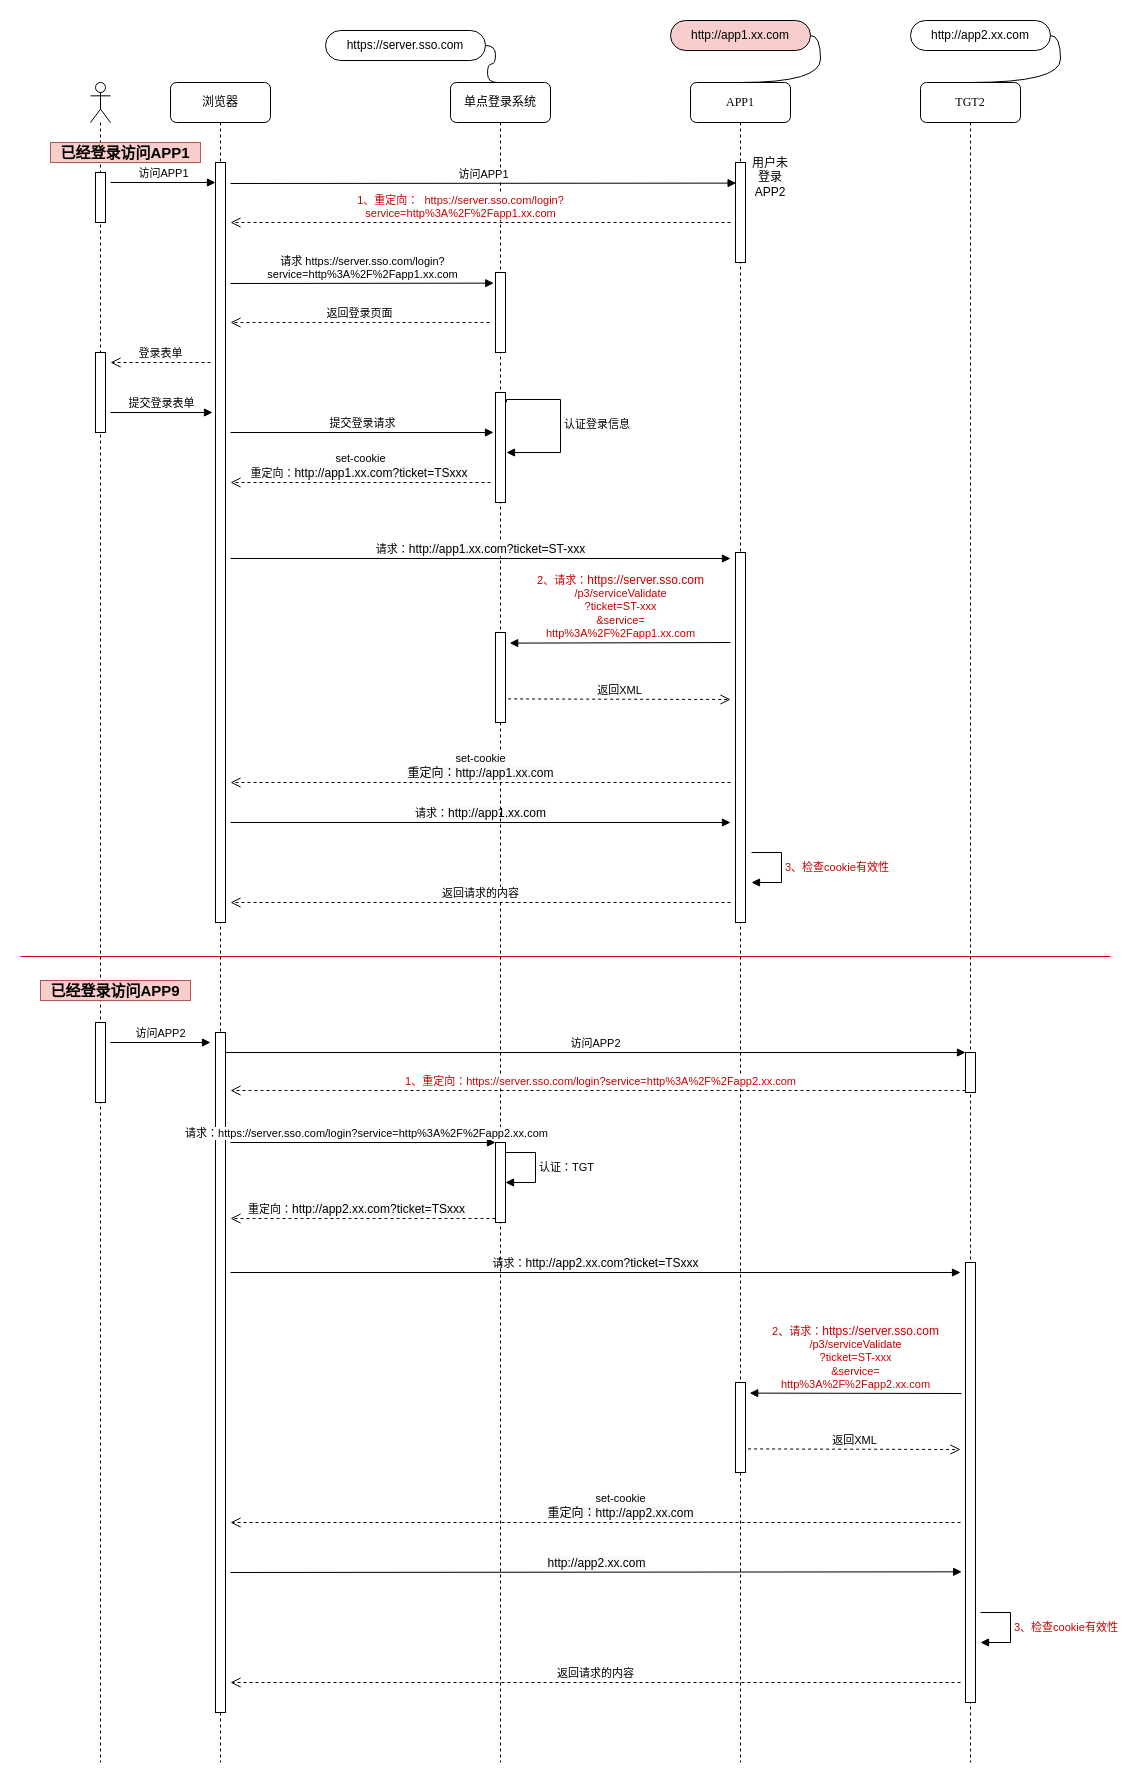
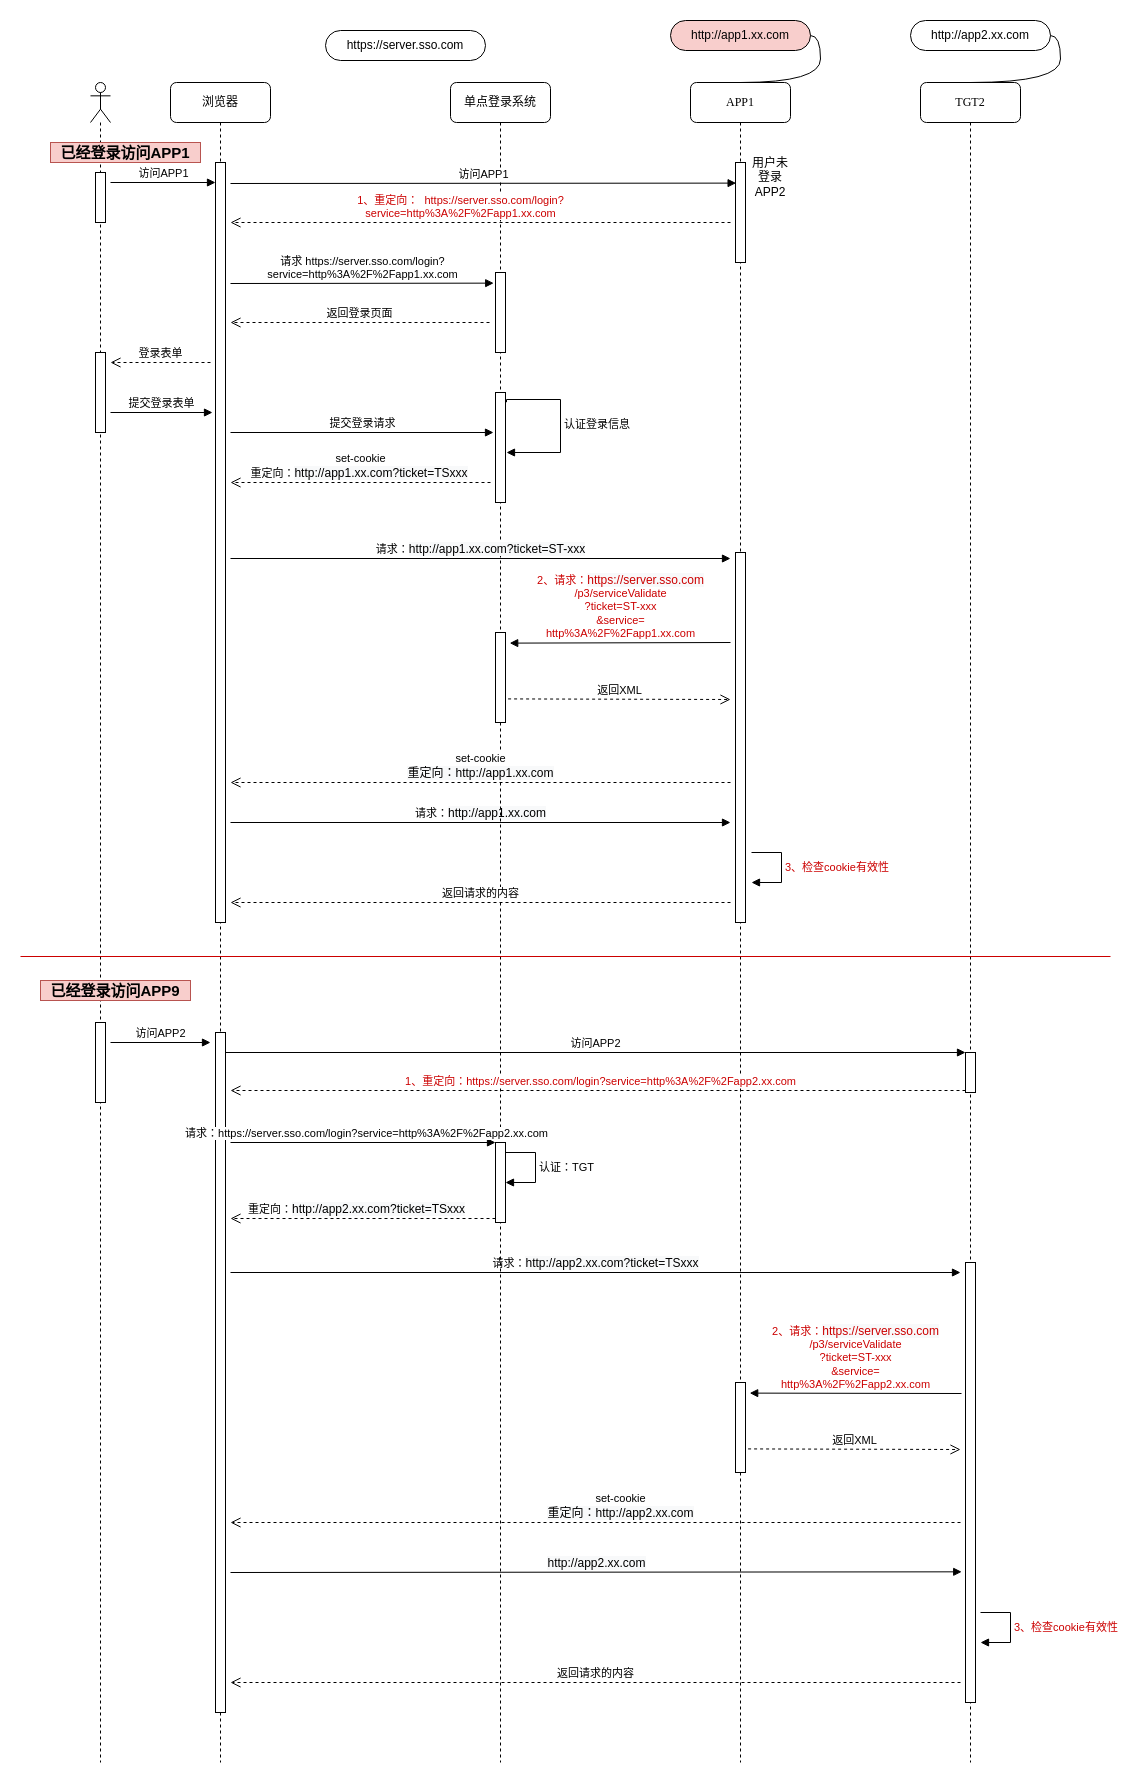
(492, 64) -> none
